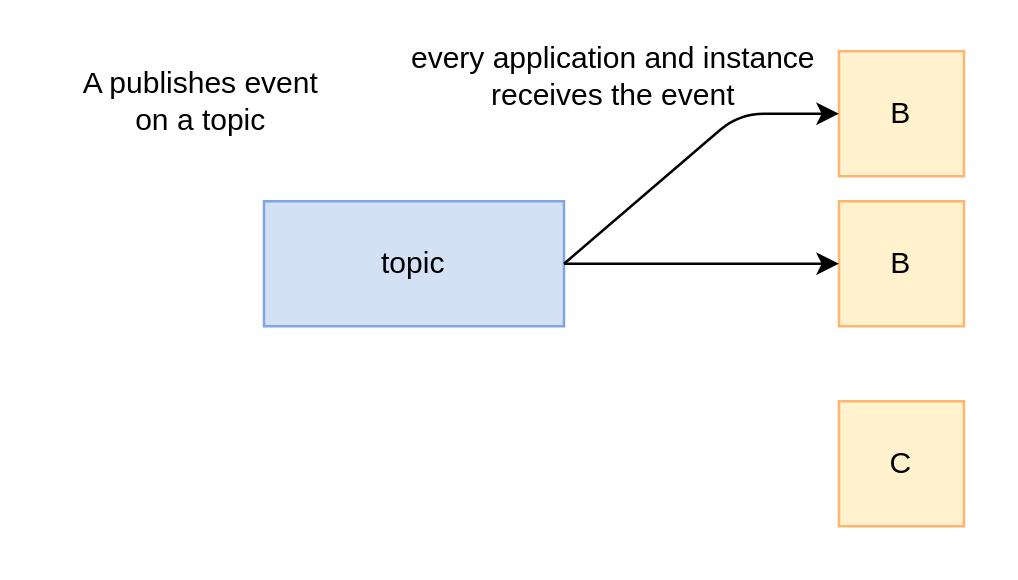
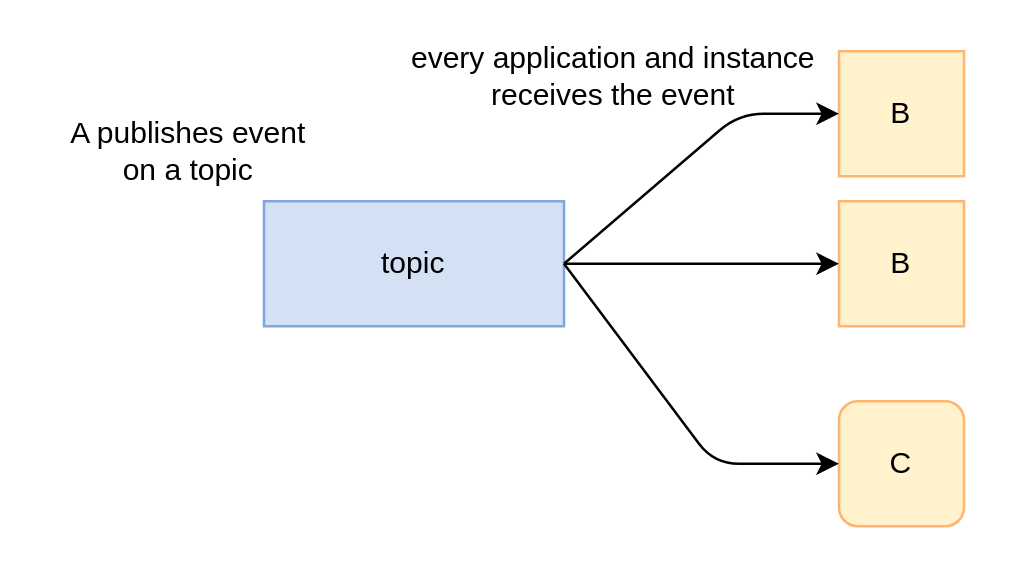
(201, 101) -> (189, 151)
none -> (670, 405)
(901, 464) -> (901, 464)
